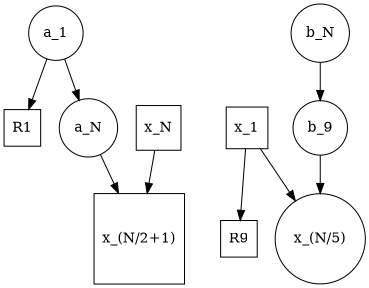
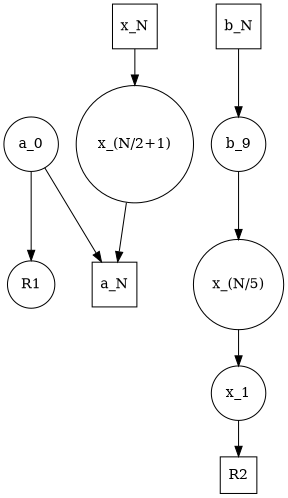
(56, 33) -> (31, 144)
(320, 33) -> (239, 26)
(22, 128) -> (31, 285)
(88, 128) -> (115, 285)
(247, 128) -> (239, 393)
(107, 169) -> (123, 227)
(275, 170) -> (239, 343)
(139, 239) -> (135, 144)
(239, 239) -> (239, 475)
